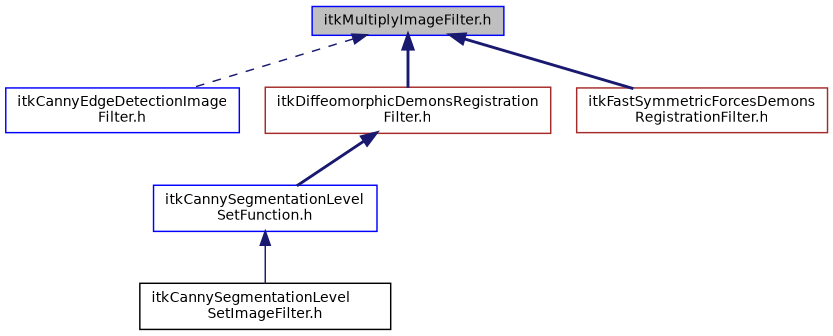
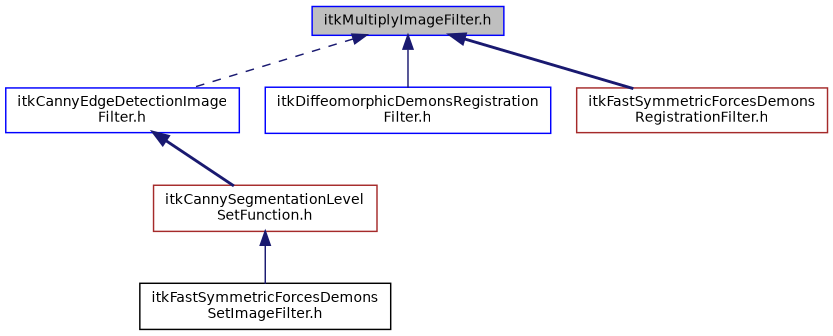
(408, 69) -> (408, 69)
(408, 110) -> (408, 110)
(330, 163) -> (200, 163)
(265, 208) -> (265, 208)
(265, 306) -> (265, 306)
